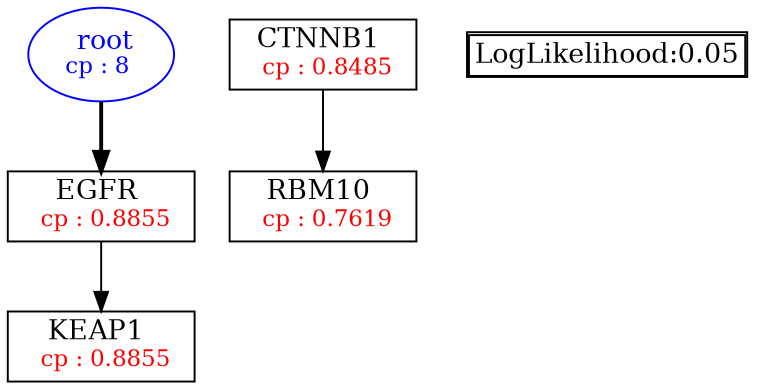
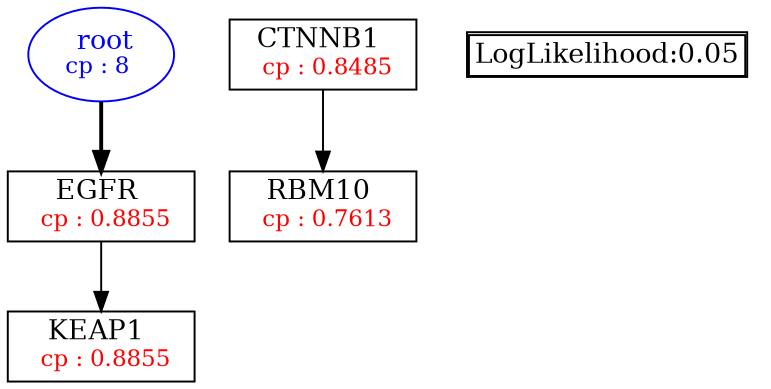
(328, 219) -> (328, 219)
